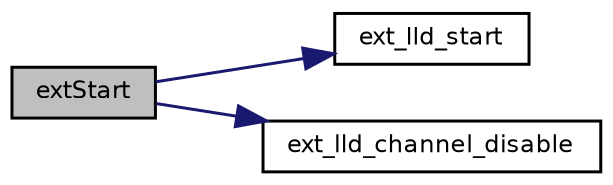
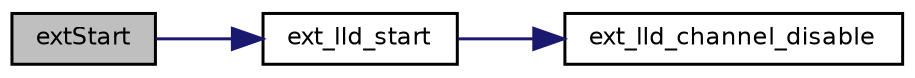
(196, 110) -> (495, 39)
